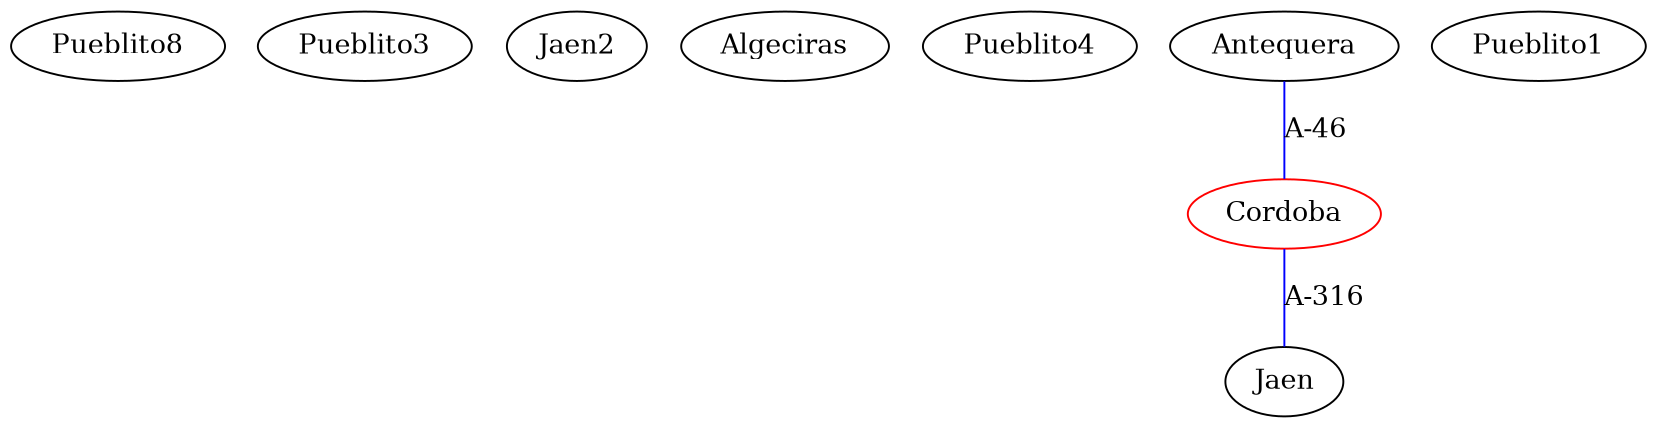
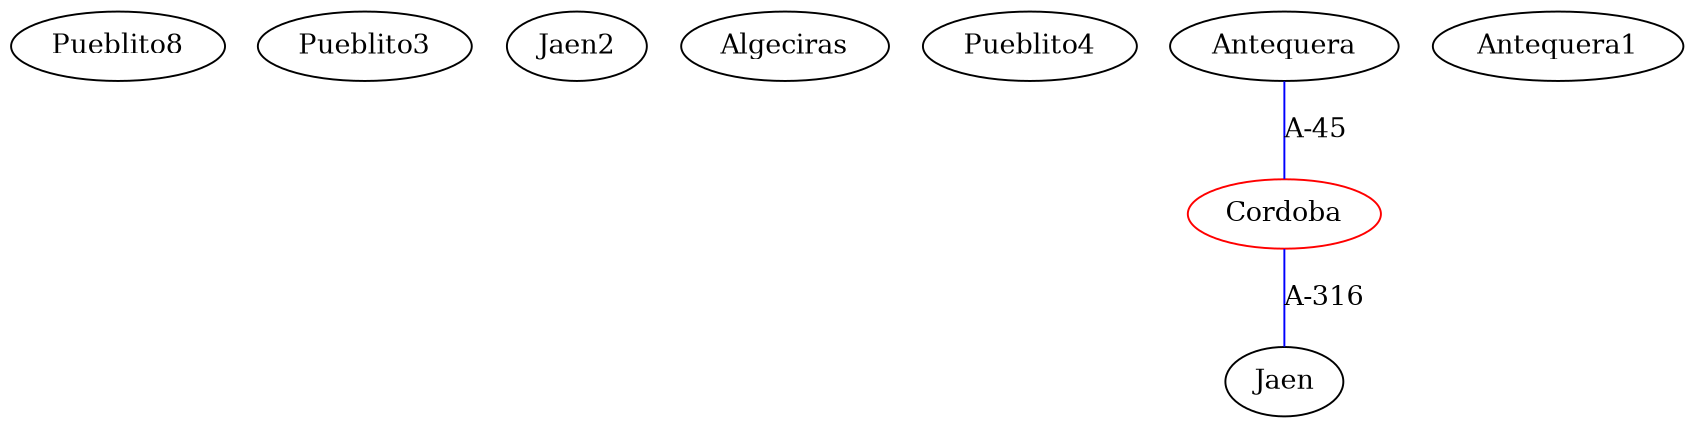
(1539, 46) -> (1558, 46)
(1316, 130) -> (1316, 130)
